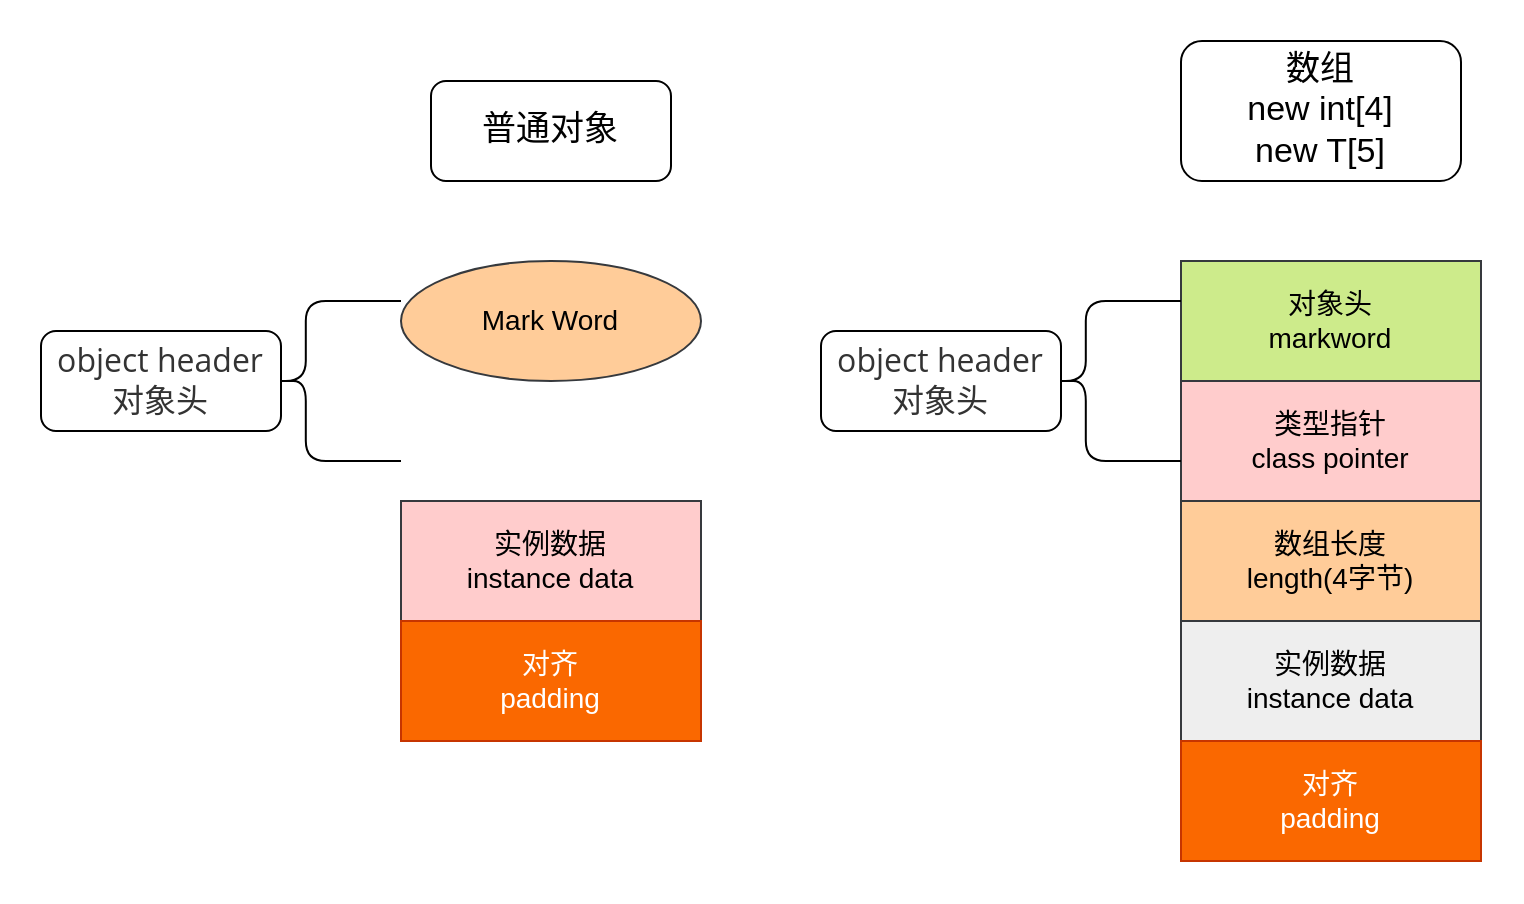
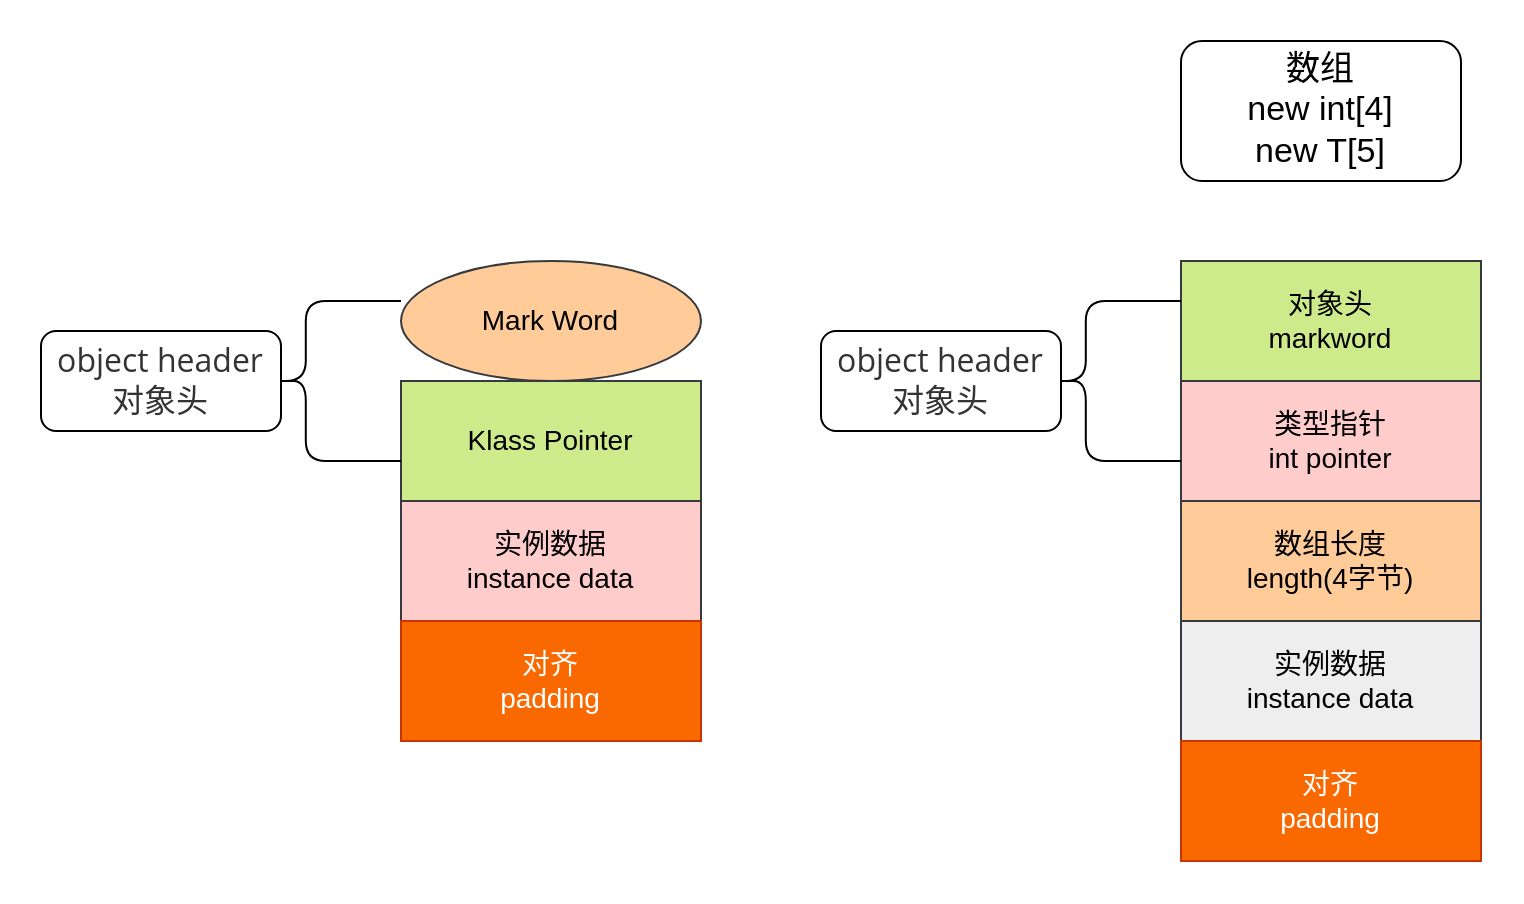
(551, 131) -> none
none -> (551, 441)
(1331, 441) -> (1331, 441)
